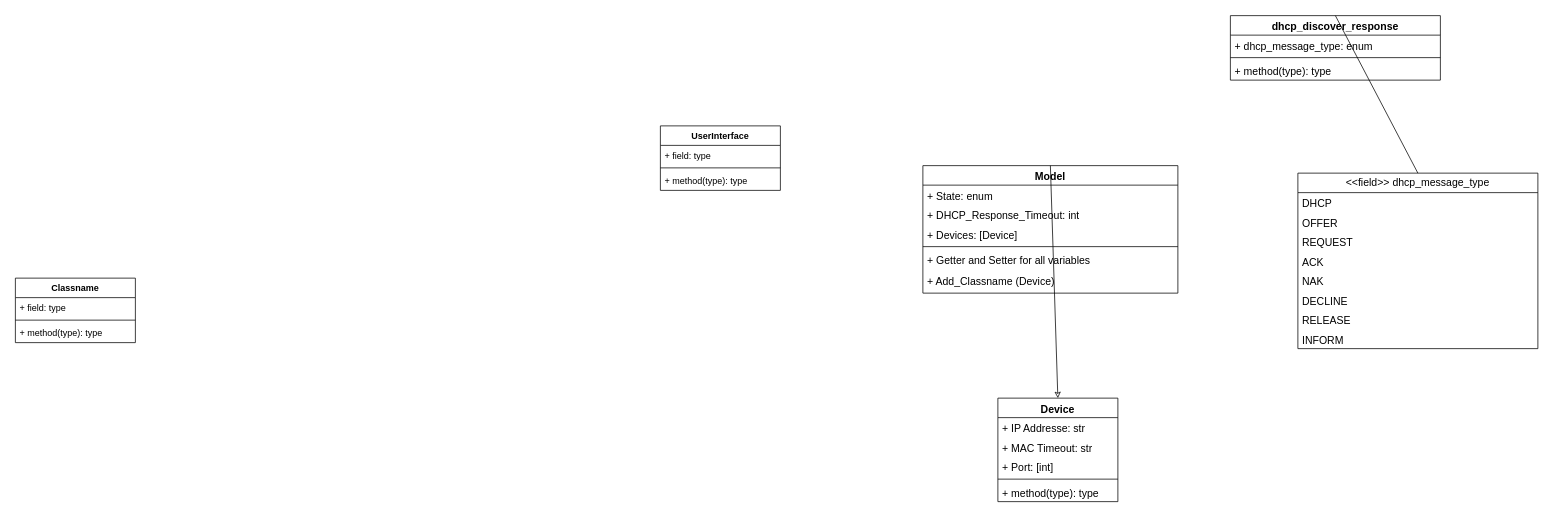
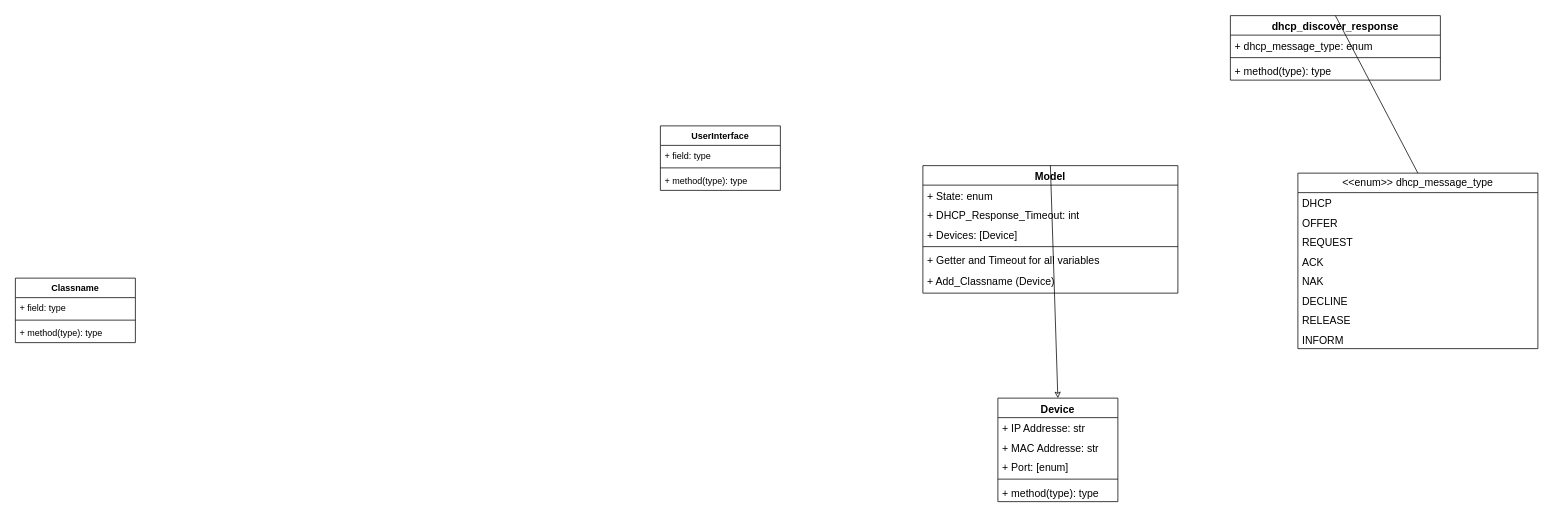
(1418, 183) -> (1418, 183)
(1023, 261) -> (1024, 261)
(1048, 448) -> (1053, 448)
(1035, 468) -> (1039, 468)
